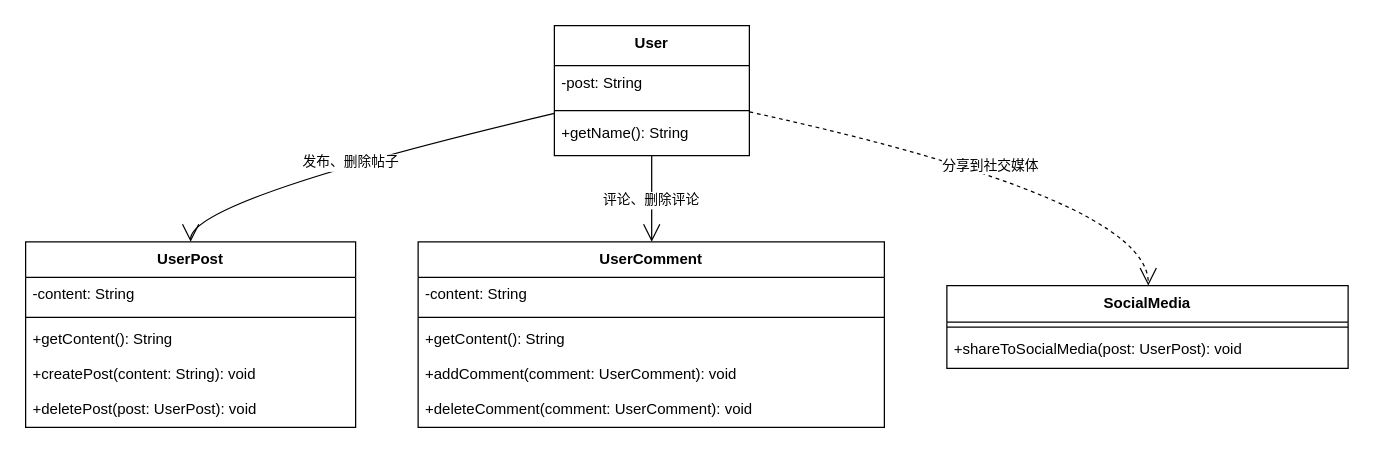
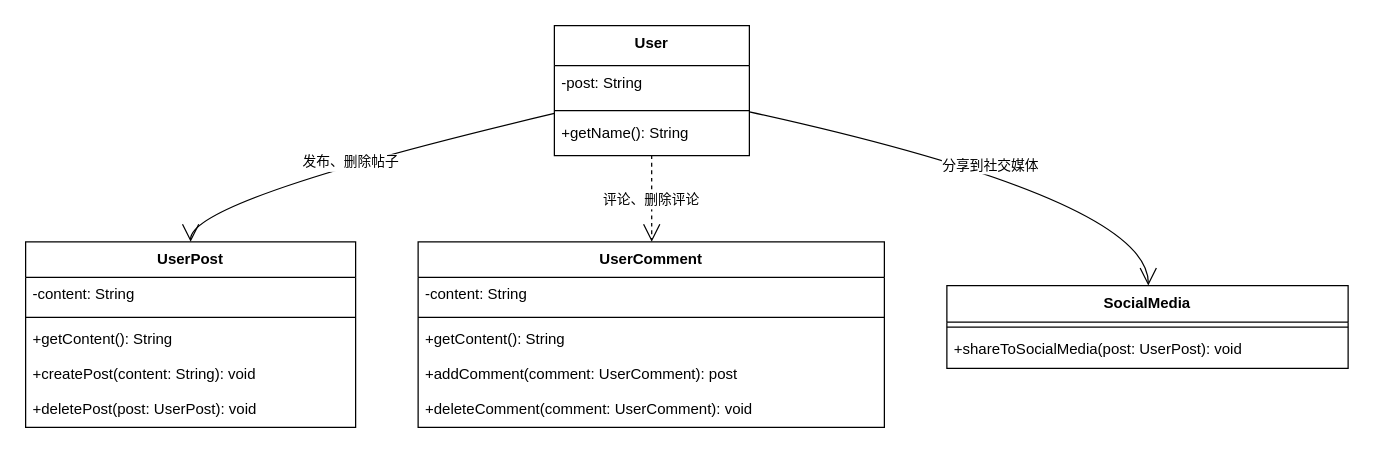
(652, 175) -> (652, 175)
(1078, 212) -> (1078, 212)
(579, 374) -> (581, 374)
